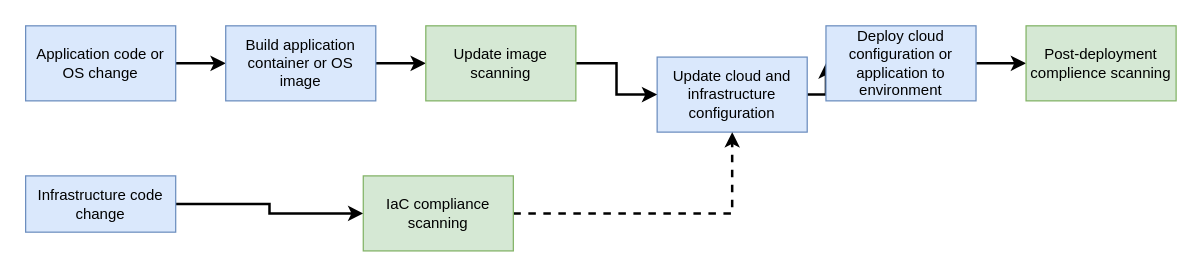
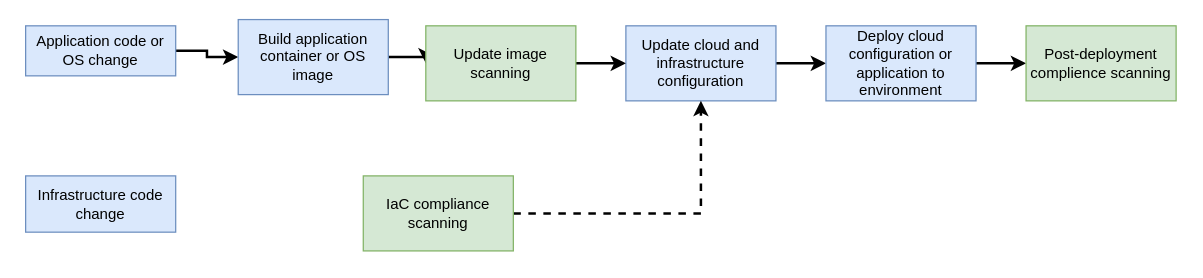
(101, 63) -> (101, 51)
(301, 63) -> (313, 57)
(732, 94) -> (701, 63)
(268, 204) -> none
